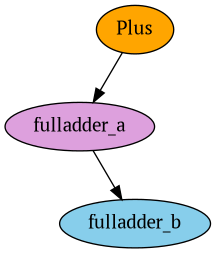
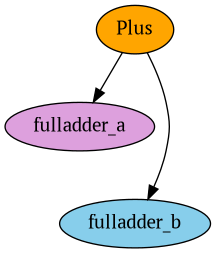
(104, 169) -> (169, 119)
